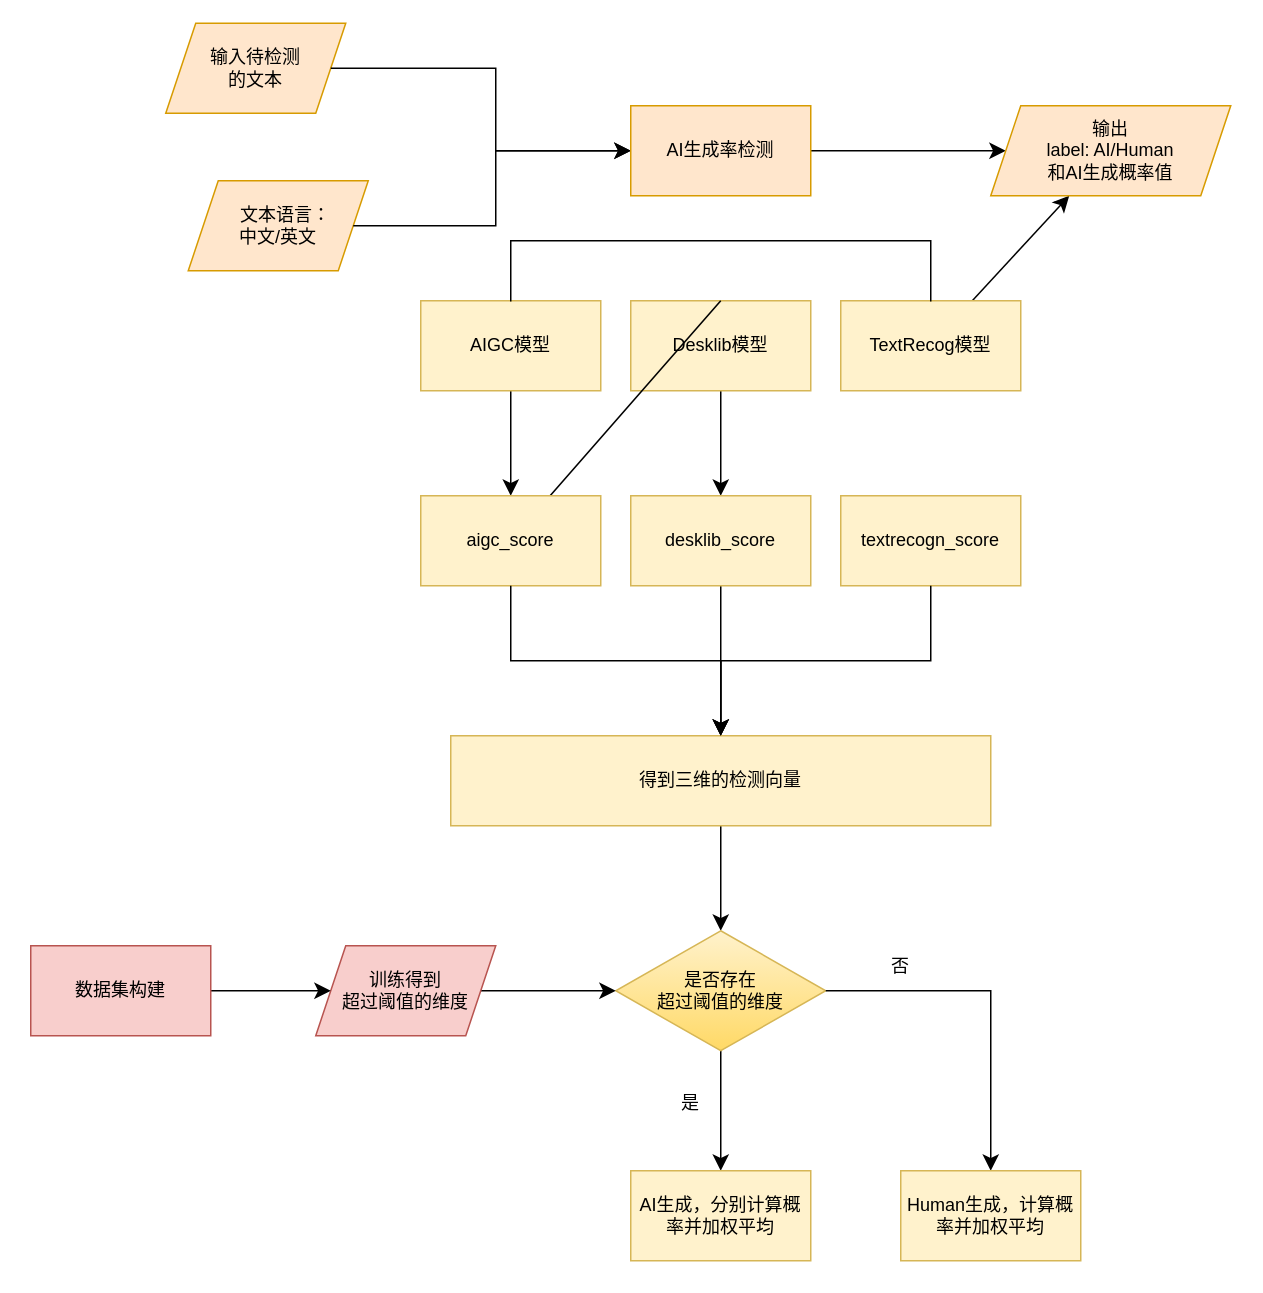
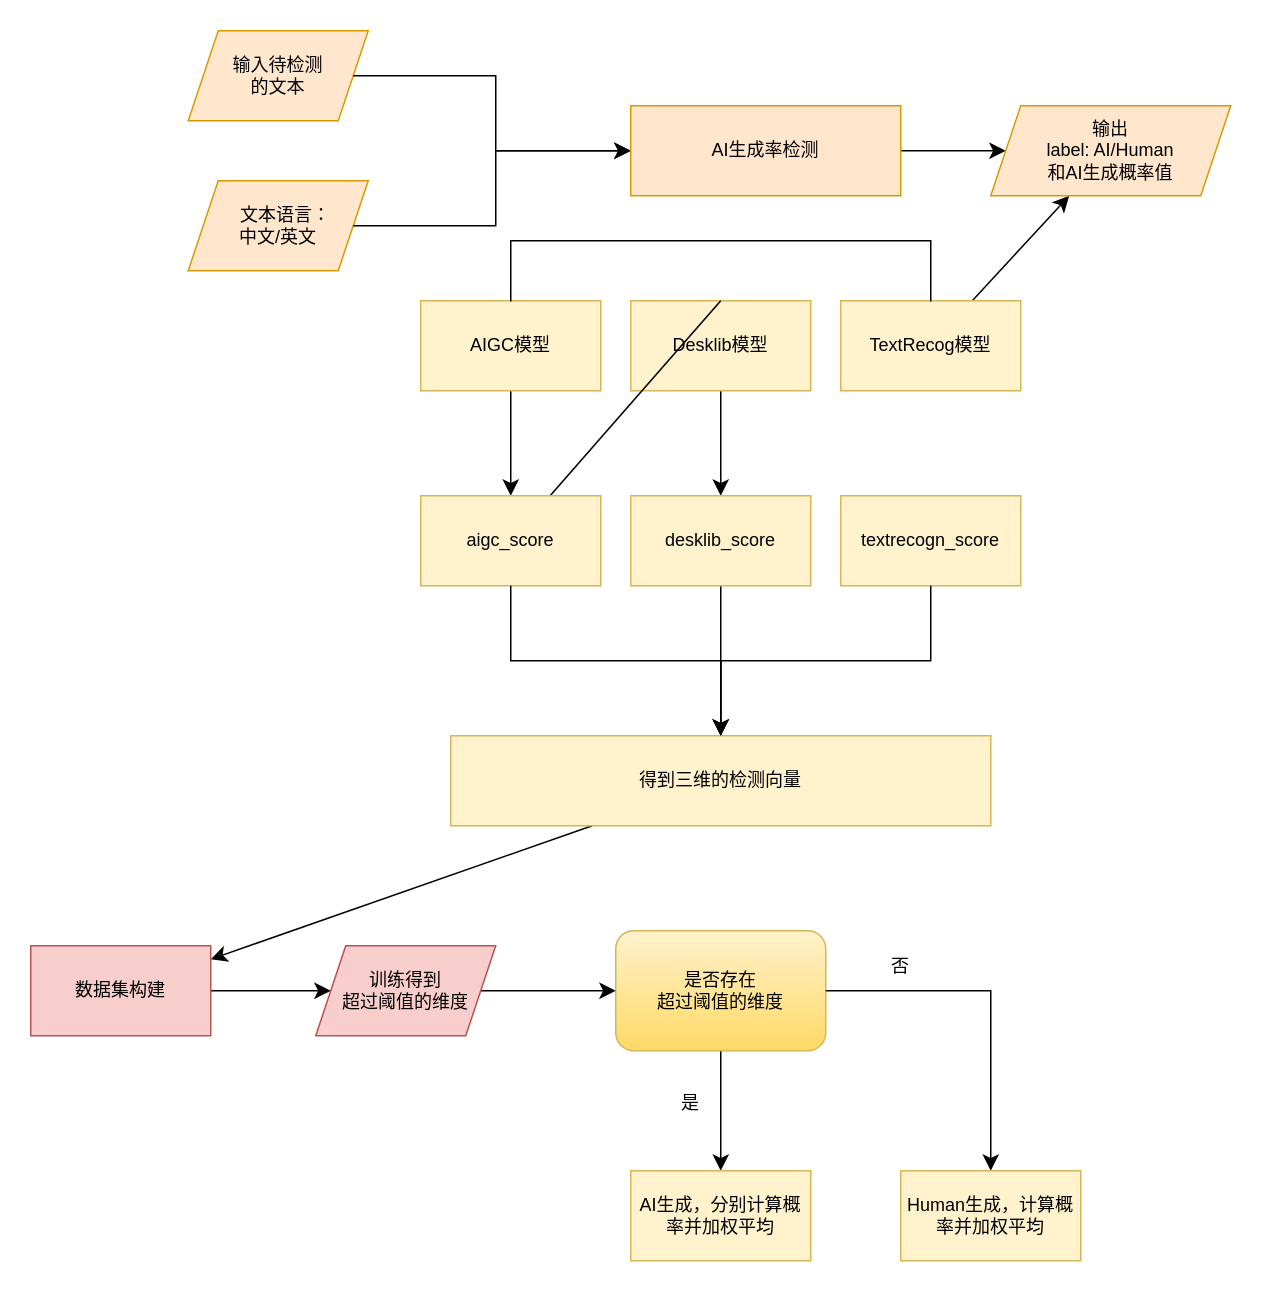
(256, 68) -> (278, 76)
(721, 151) -> (766, 151)
(721, 872) -> (406, 891)
(721, 991) -> (721, 991)
